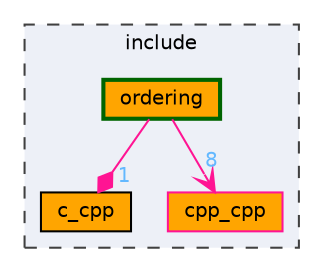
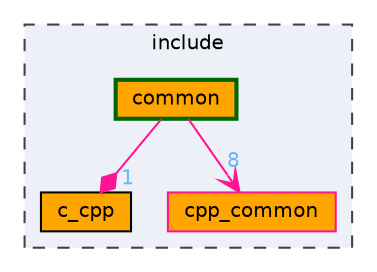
(162, 99) -> (176, 99)
(225, 212) -> (252, 212)
